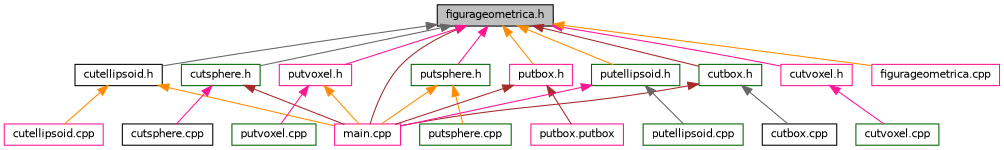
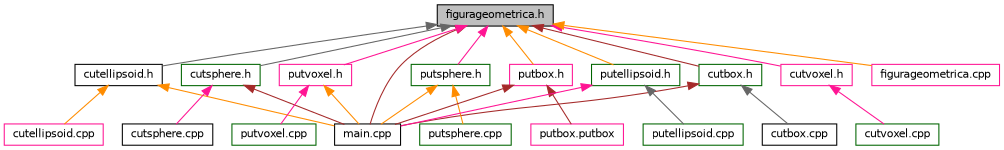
(368, 135) -> (368, 135)
